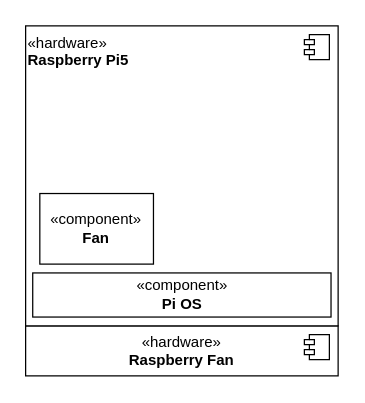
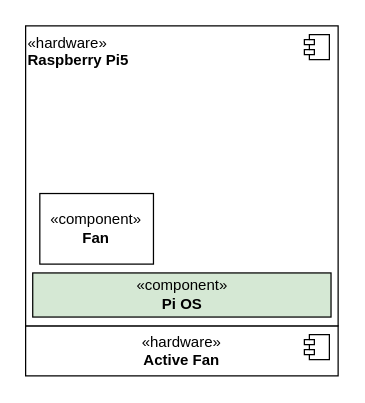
(182, 295) -> (182, 295)
(182, 351) -> (182, 351)
